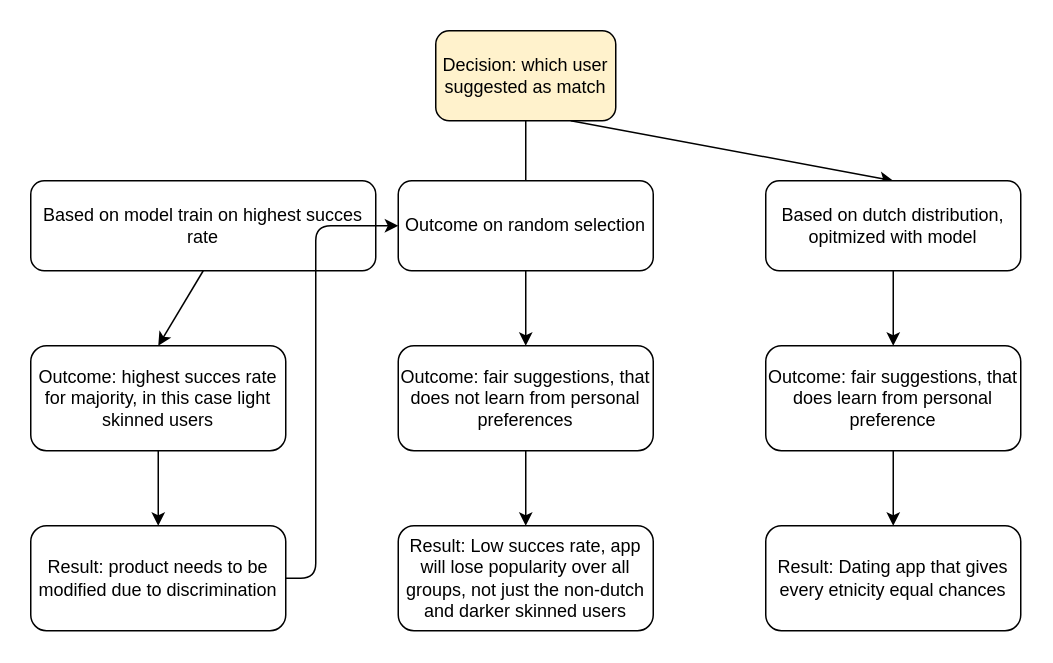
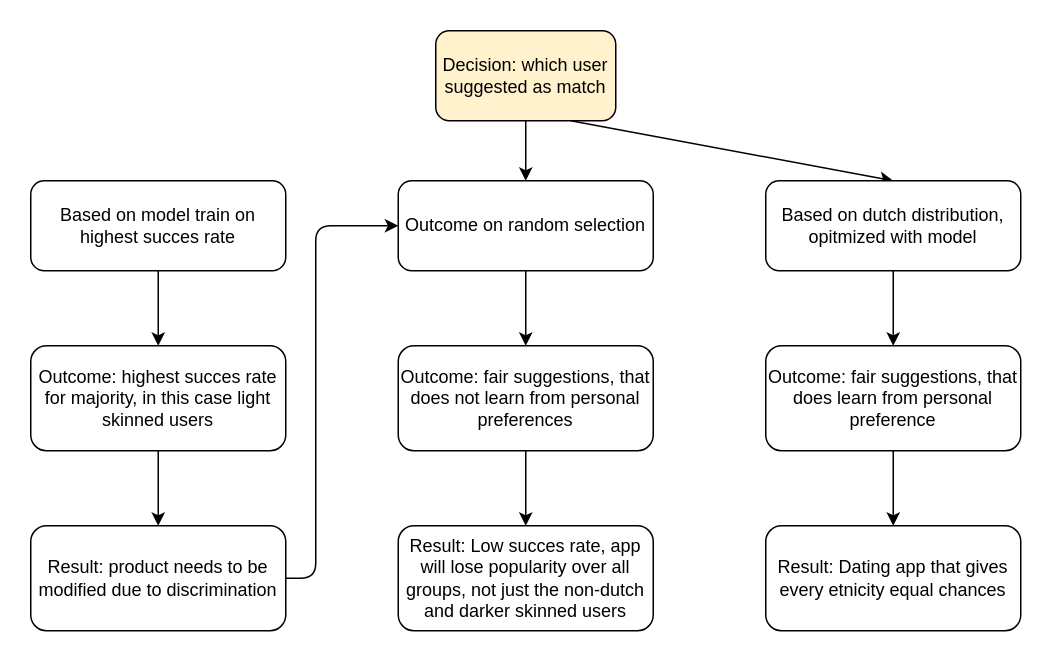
(526, 173) -> (526, 169)
(203, 226) -> (158, 226)
